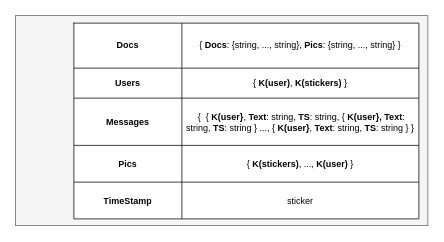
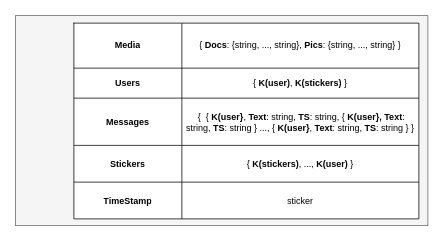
(128, 45) -> (128, 45)
(128, 164) -> (128, 164)
